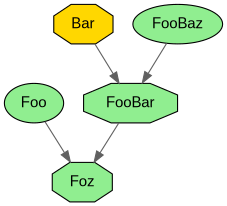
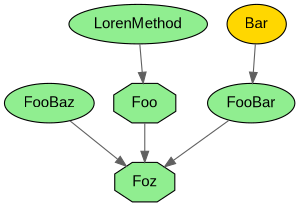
(83, 24) -> (257, 24)
none -> (138, 24)
(157, 58) -> (94, 140)
(34, 103) -> (145, 103)
(131, 103) -> (251, 103)
